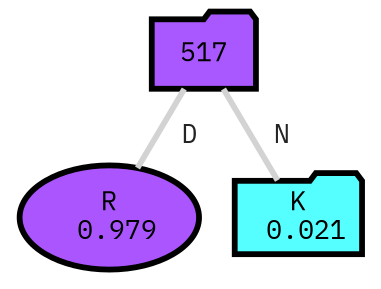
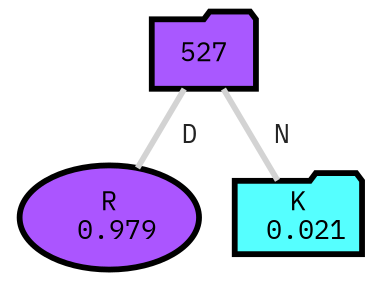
(204, 54) -> (204, 54)
